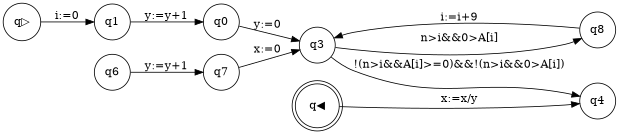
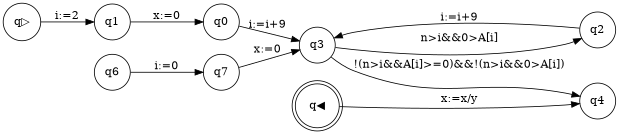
(67, 16) -> (67, 16)
(167, 16) -> (167, 16)
(267, 25) -> (267, 25)
(598, 30) -> (598, 30)
(167, 66) -> (167, 66)
